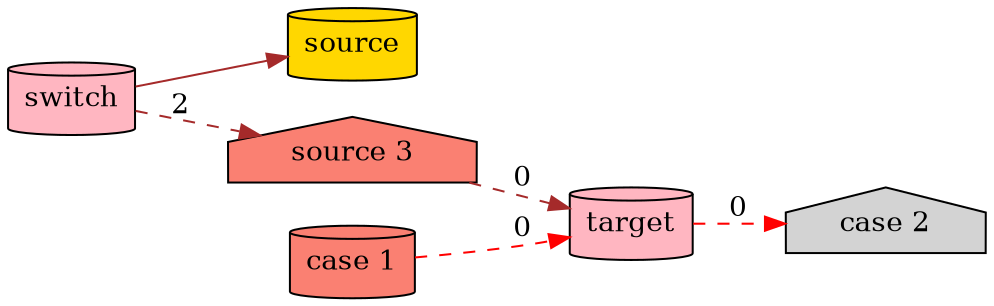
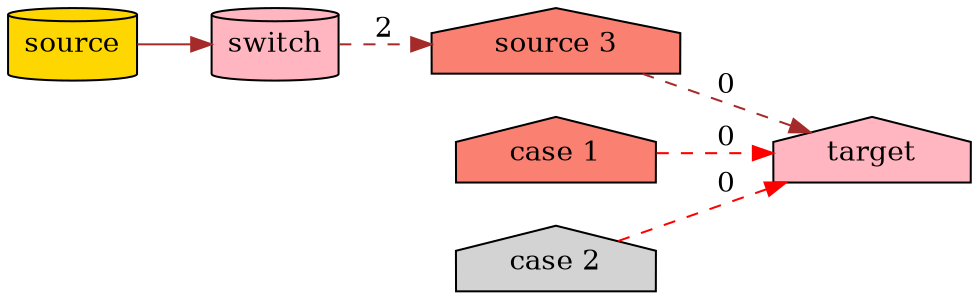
(202, 74) -> (164, 44)
(631, 224) -> (872, 153)
(729, 224) -> (692, 215)
(352, 262) -> (556, 153)
